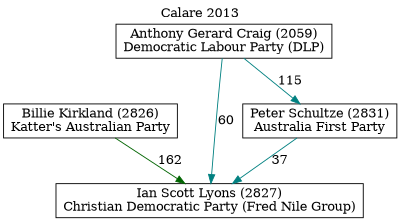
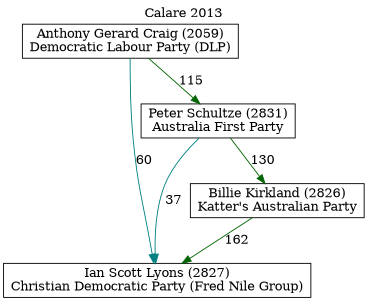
(268, 78) -> (171, 78)
none -> (245, 157)
